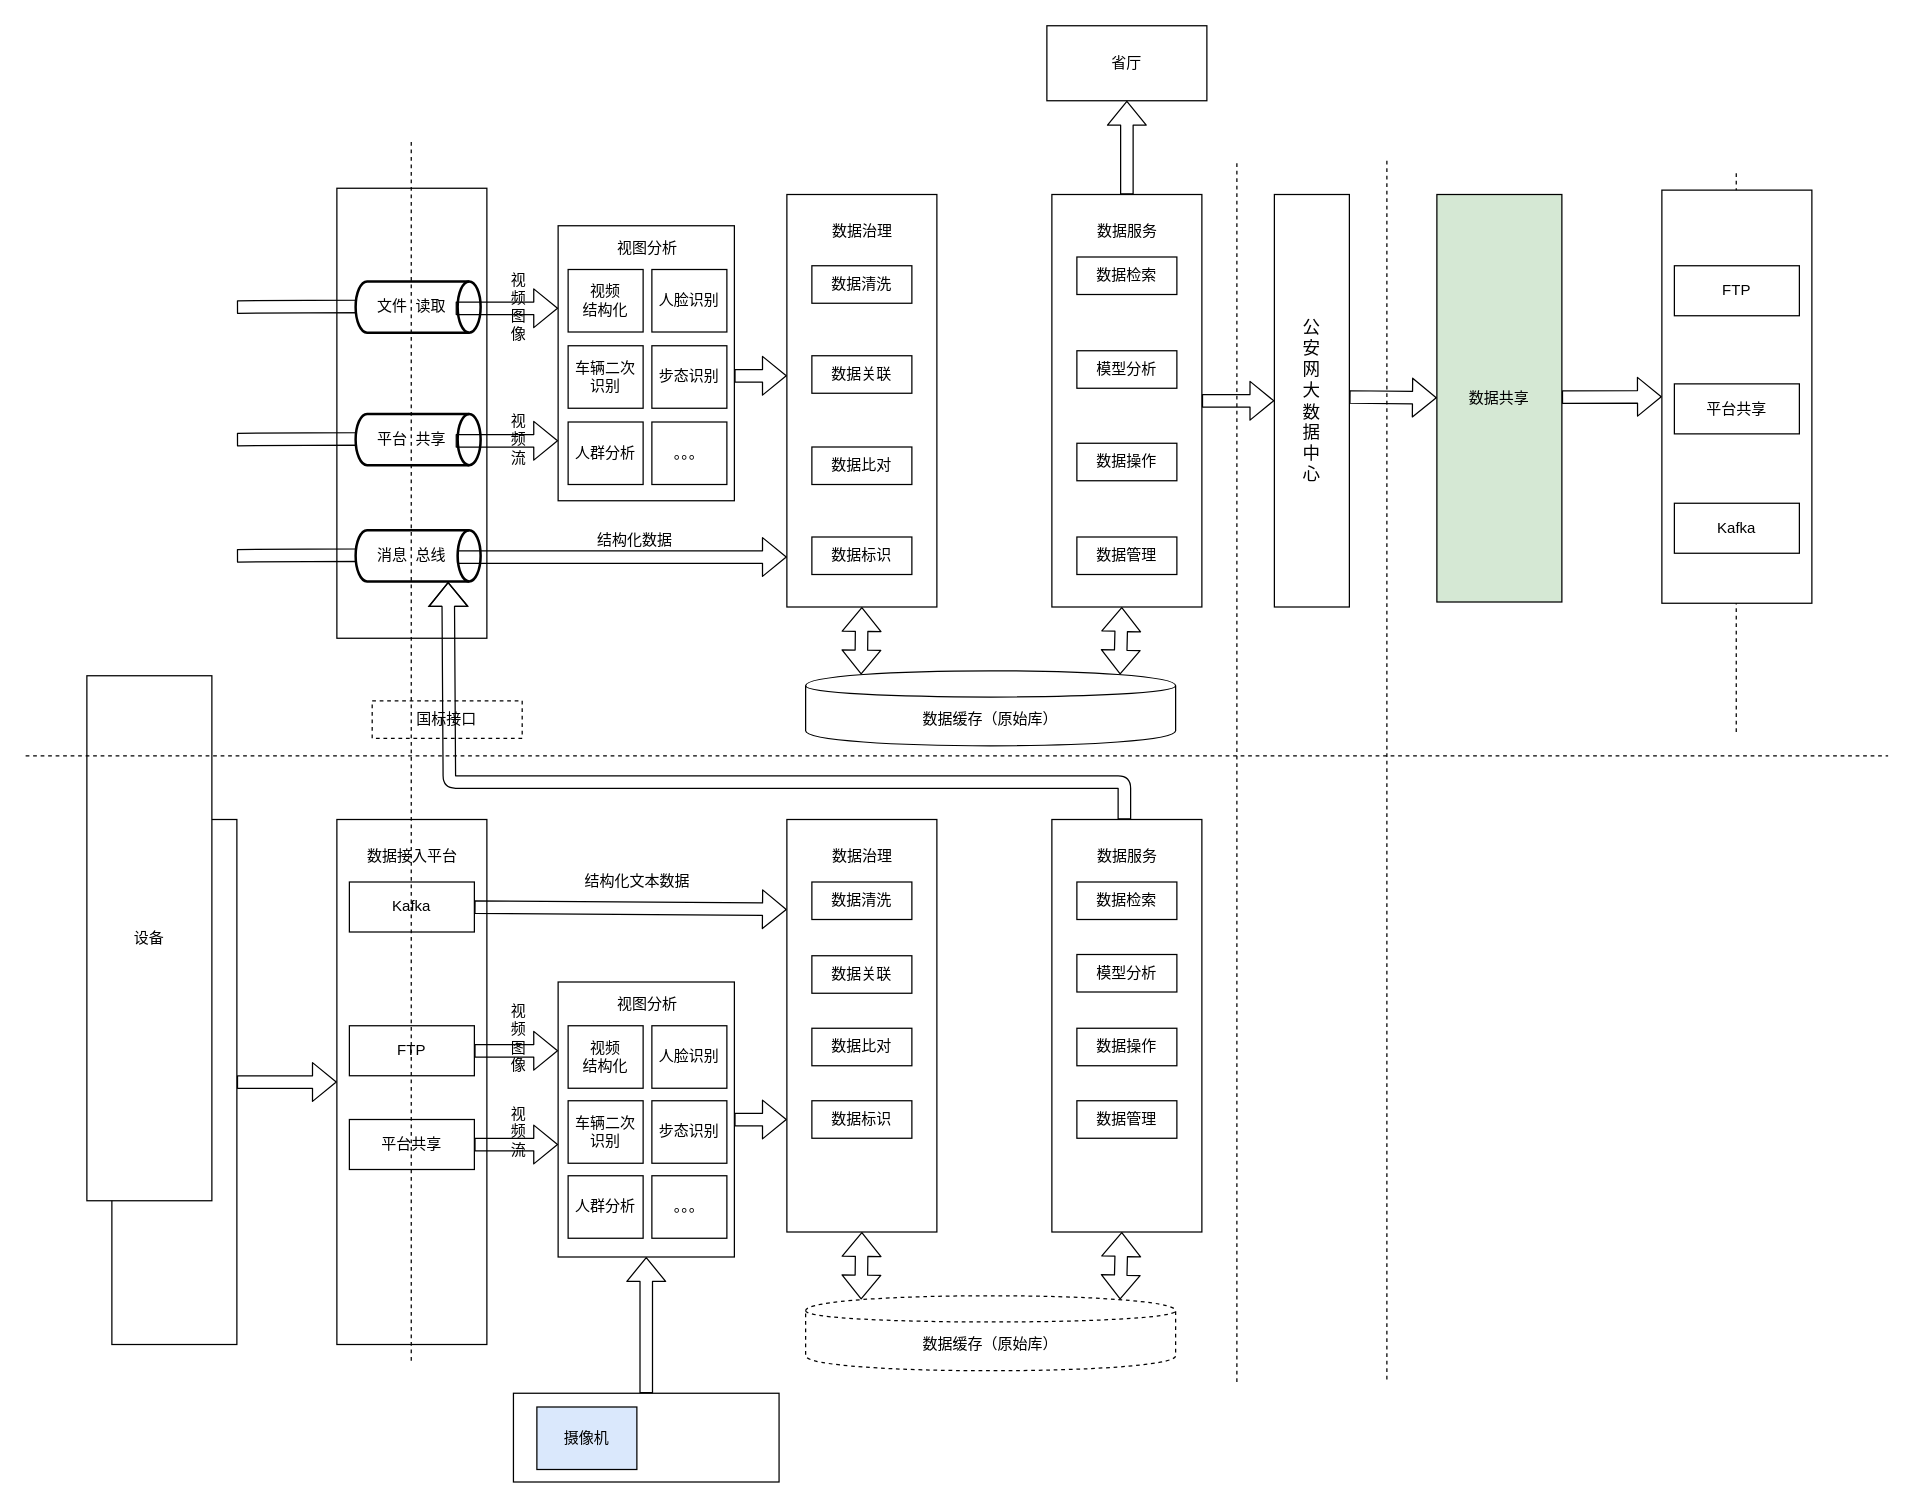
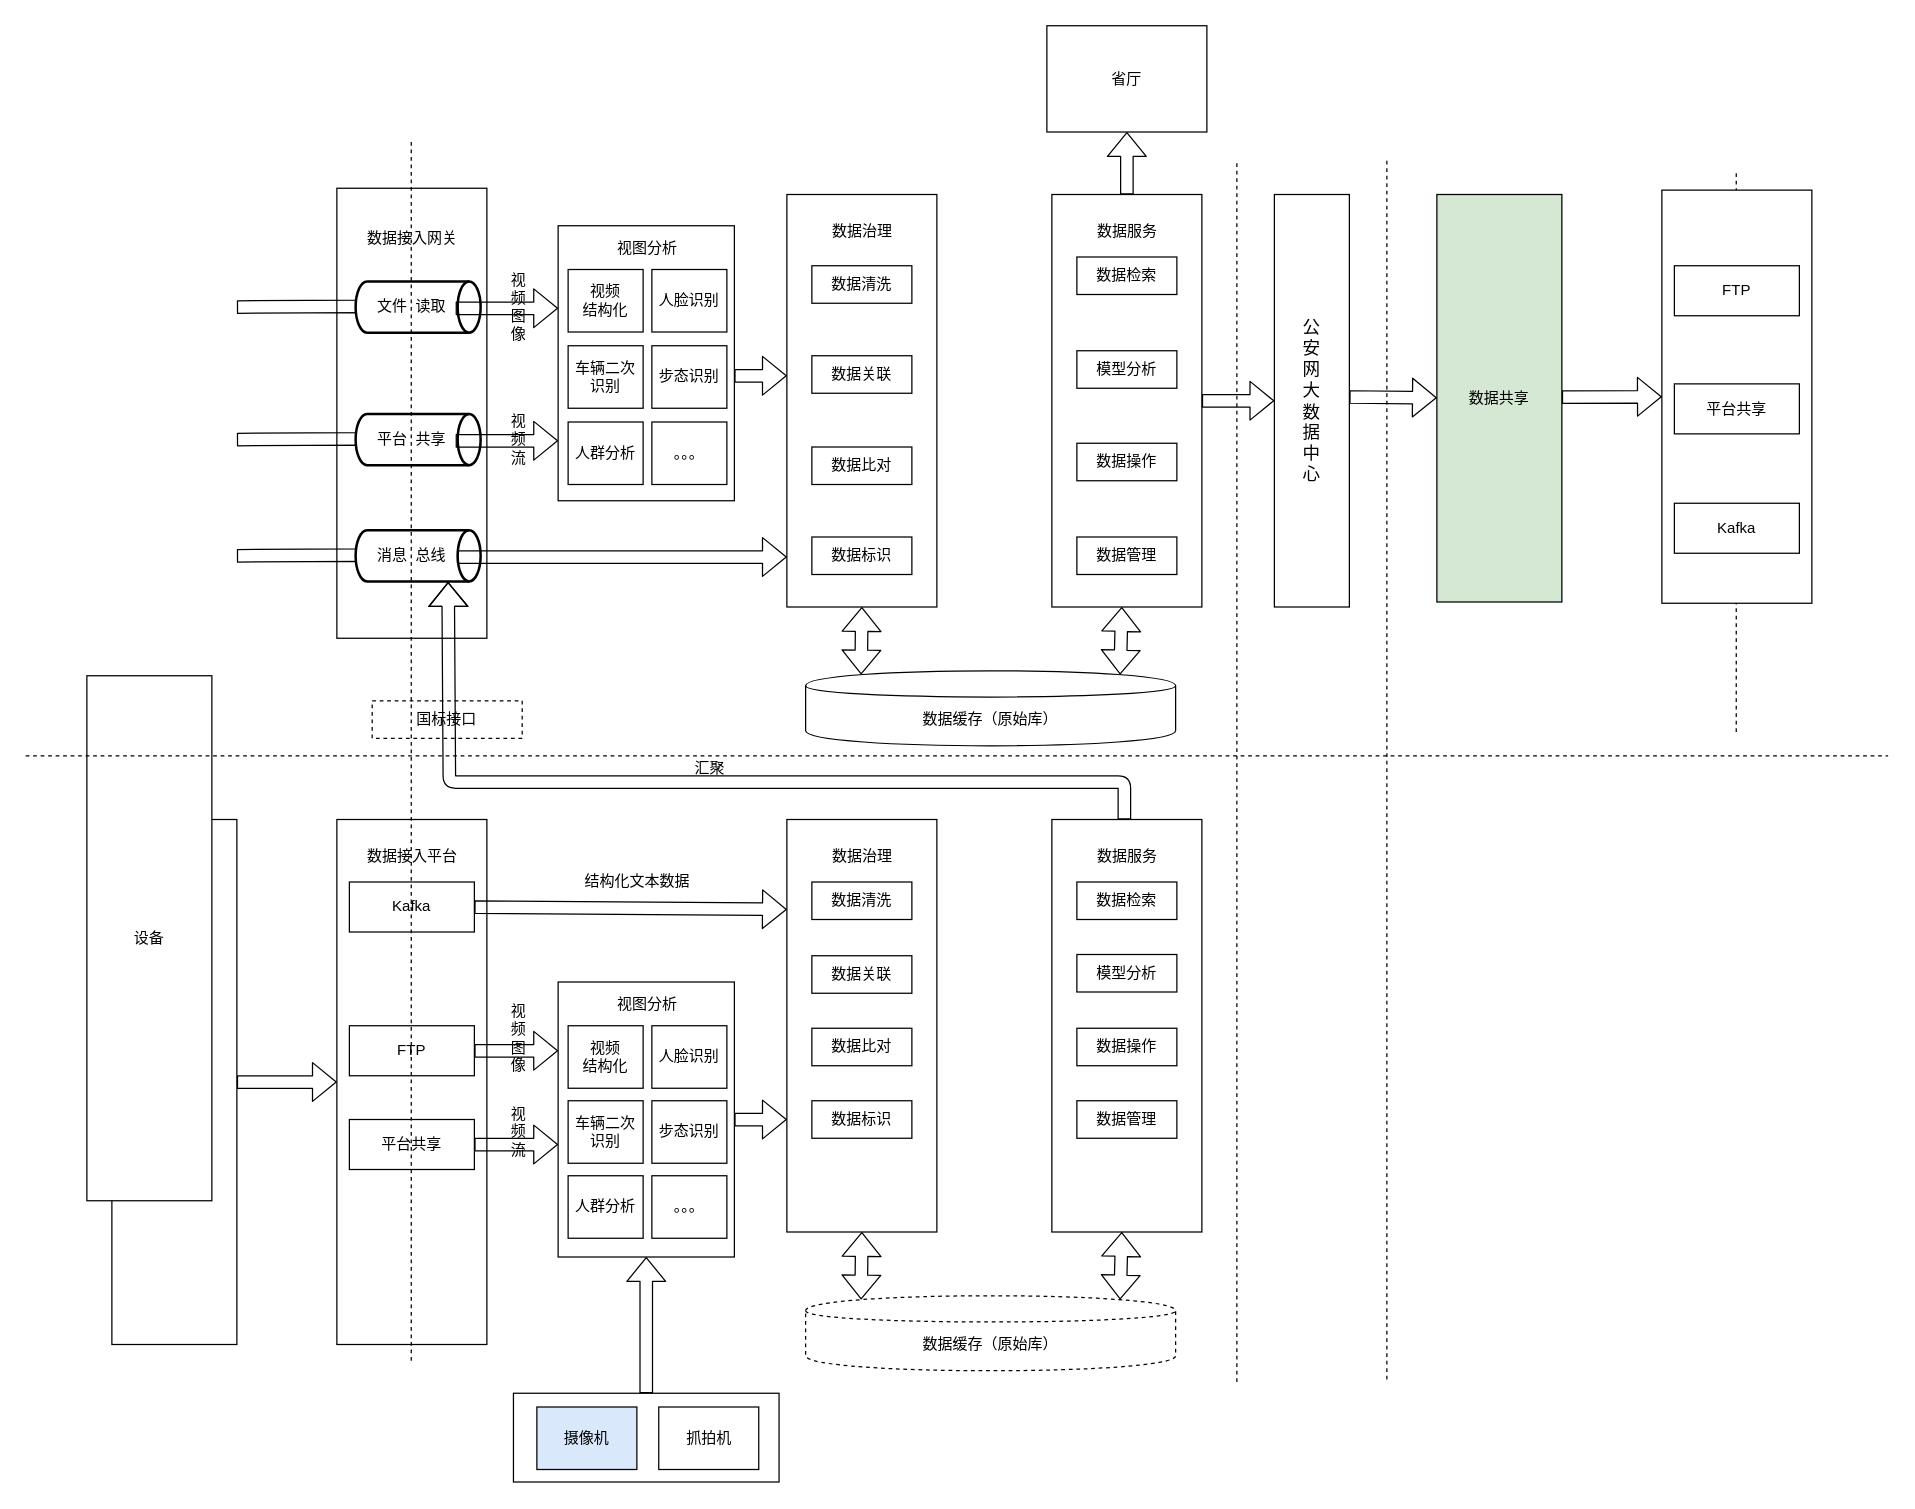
(1127, 63) -> (1127, 79)
none -> (412, 238)
(634, 541) -> none
none -> (709, 768)
none -> (709, 1438)
